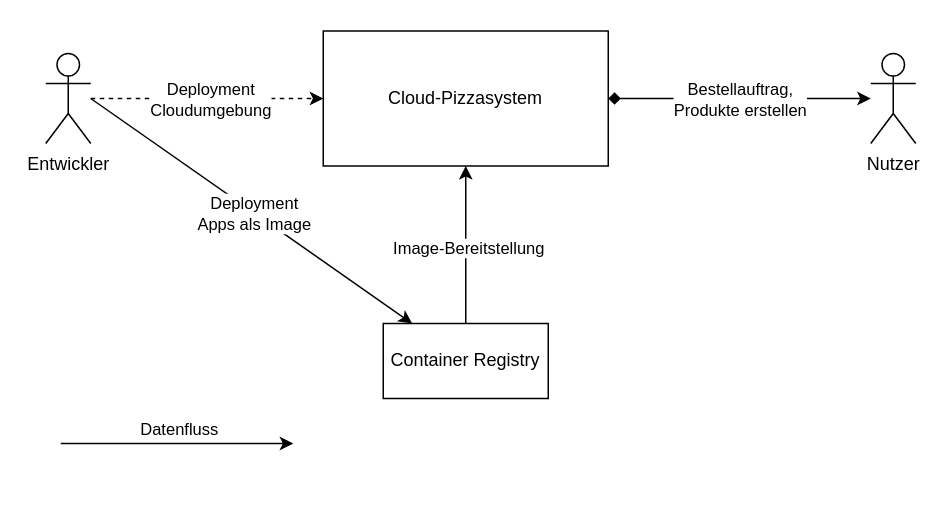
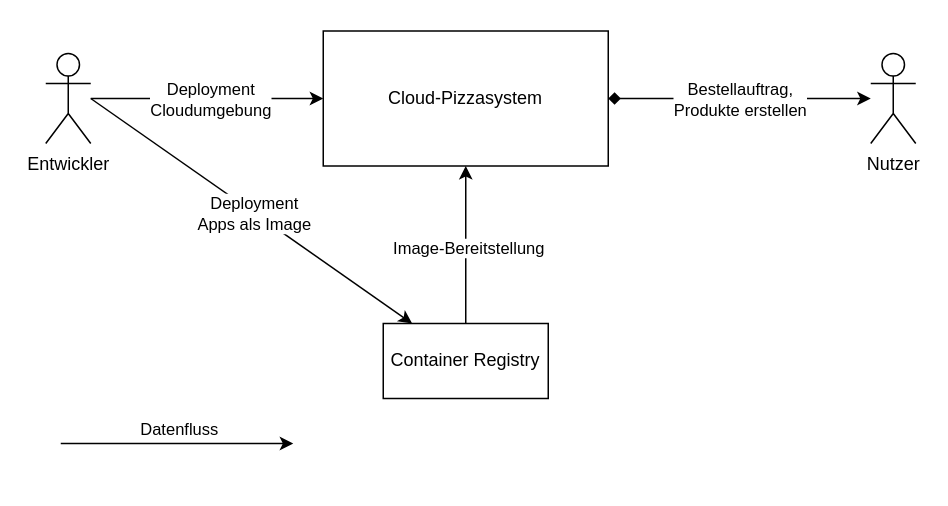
(122, 98) -> (122, 98)
